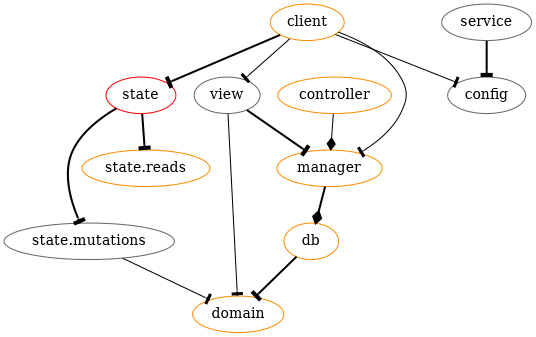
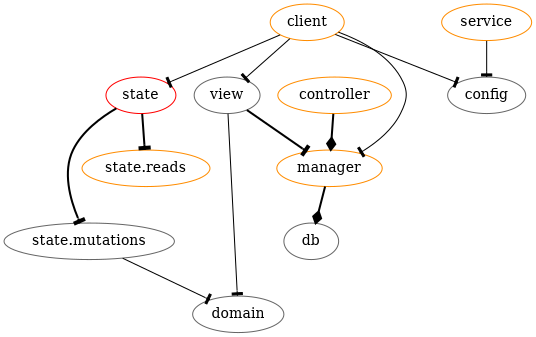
(487, 22) -> (487, 22)
(487, 56) -> (487, 56)
(226, 58) -> (226, 58)
(332, 126) -> (332, 126)
(311, 241) -> (311, 241)
(277, 275) -> none
(238, 314) -> (238, 314)
